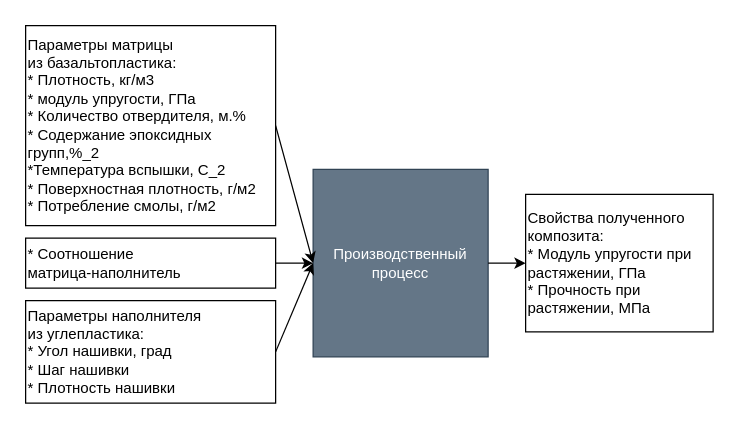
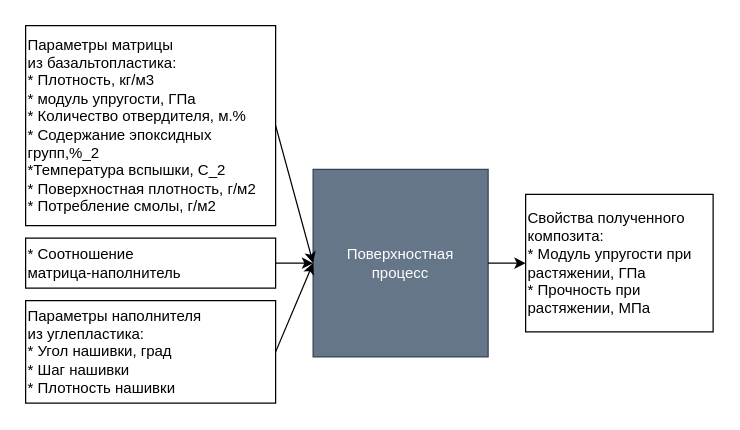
(401, 263) -> (401, 263)
